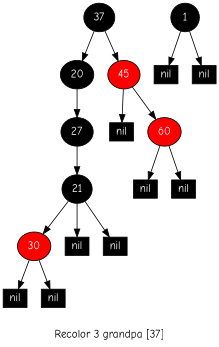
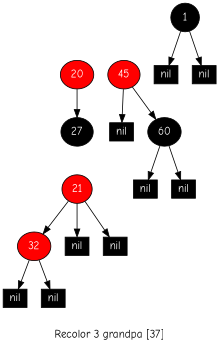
(99, 17) -> none
(77, 75) -> (77, 75)
(164, 132) -> (164, 132)
(77, 157) -> none
(77, 189) -> (77, 189)
(34, 246) -> (34, 246)
